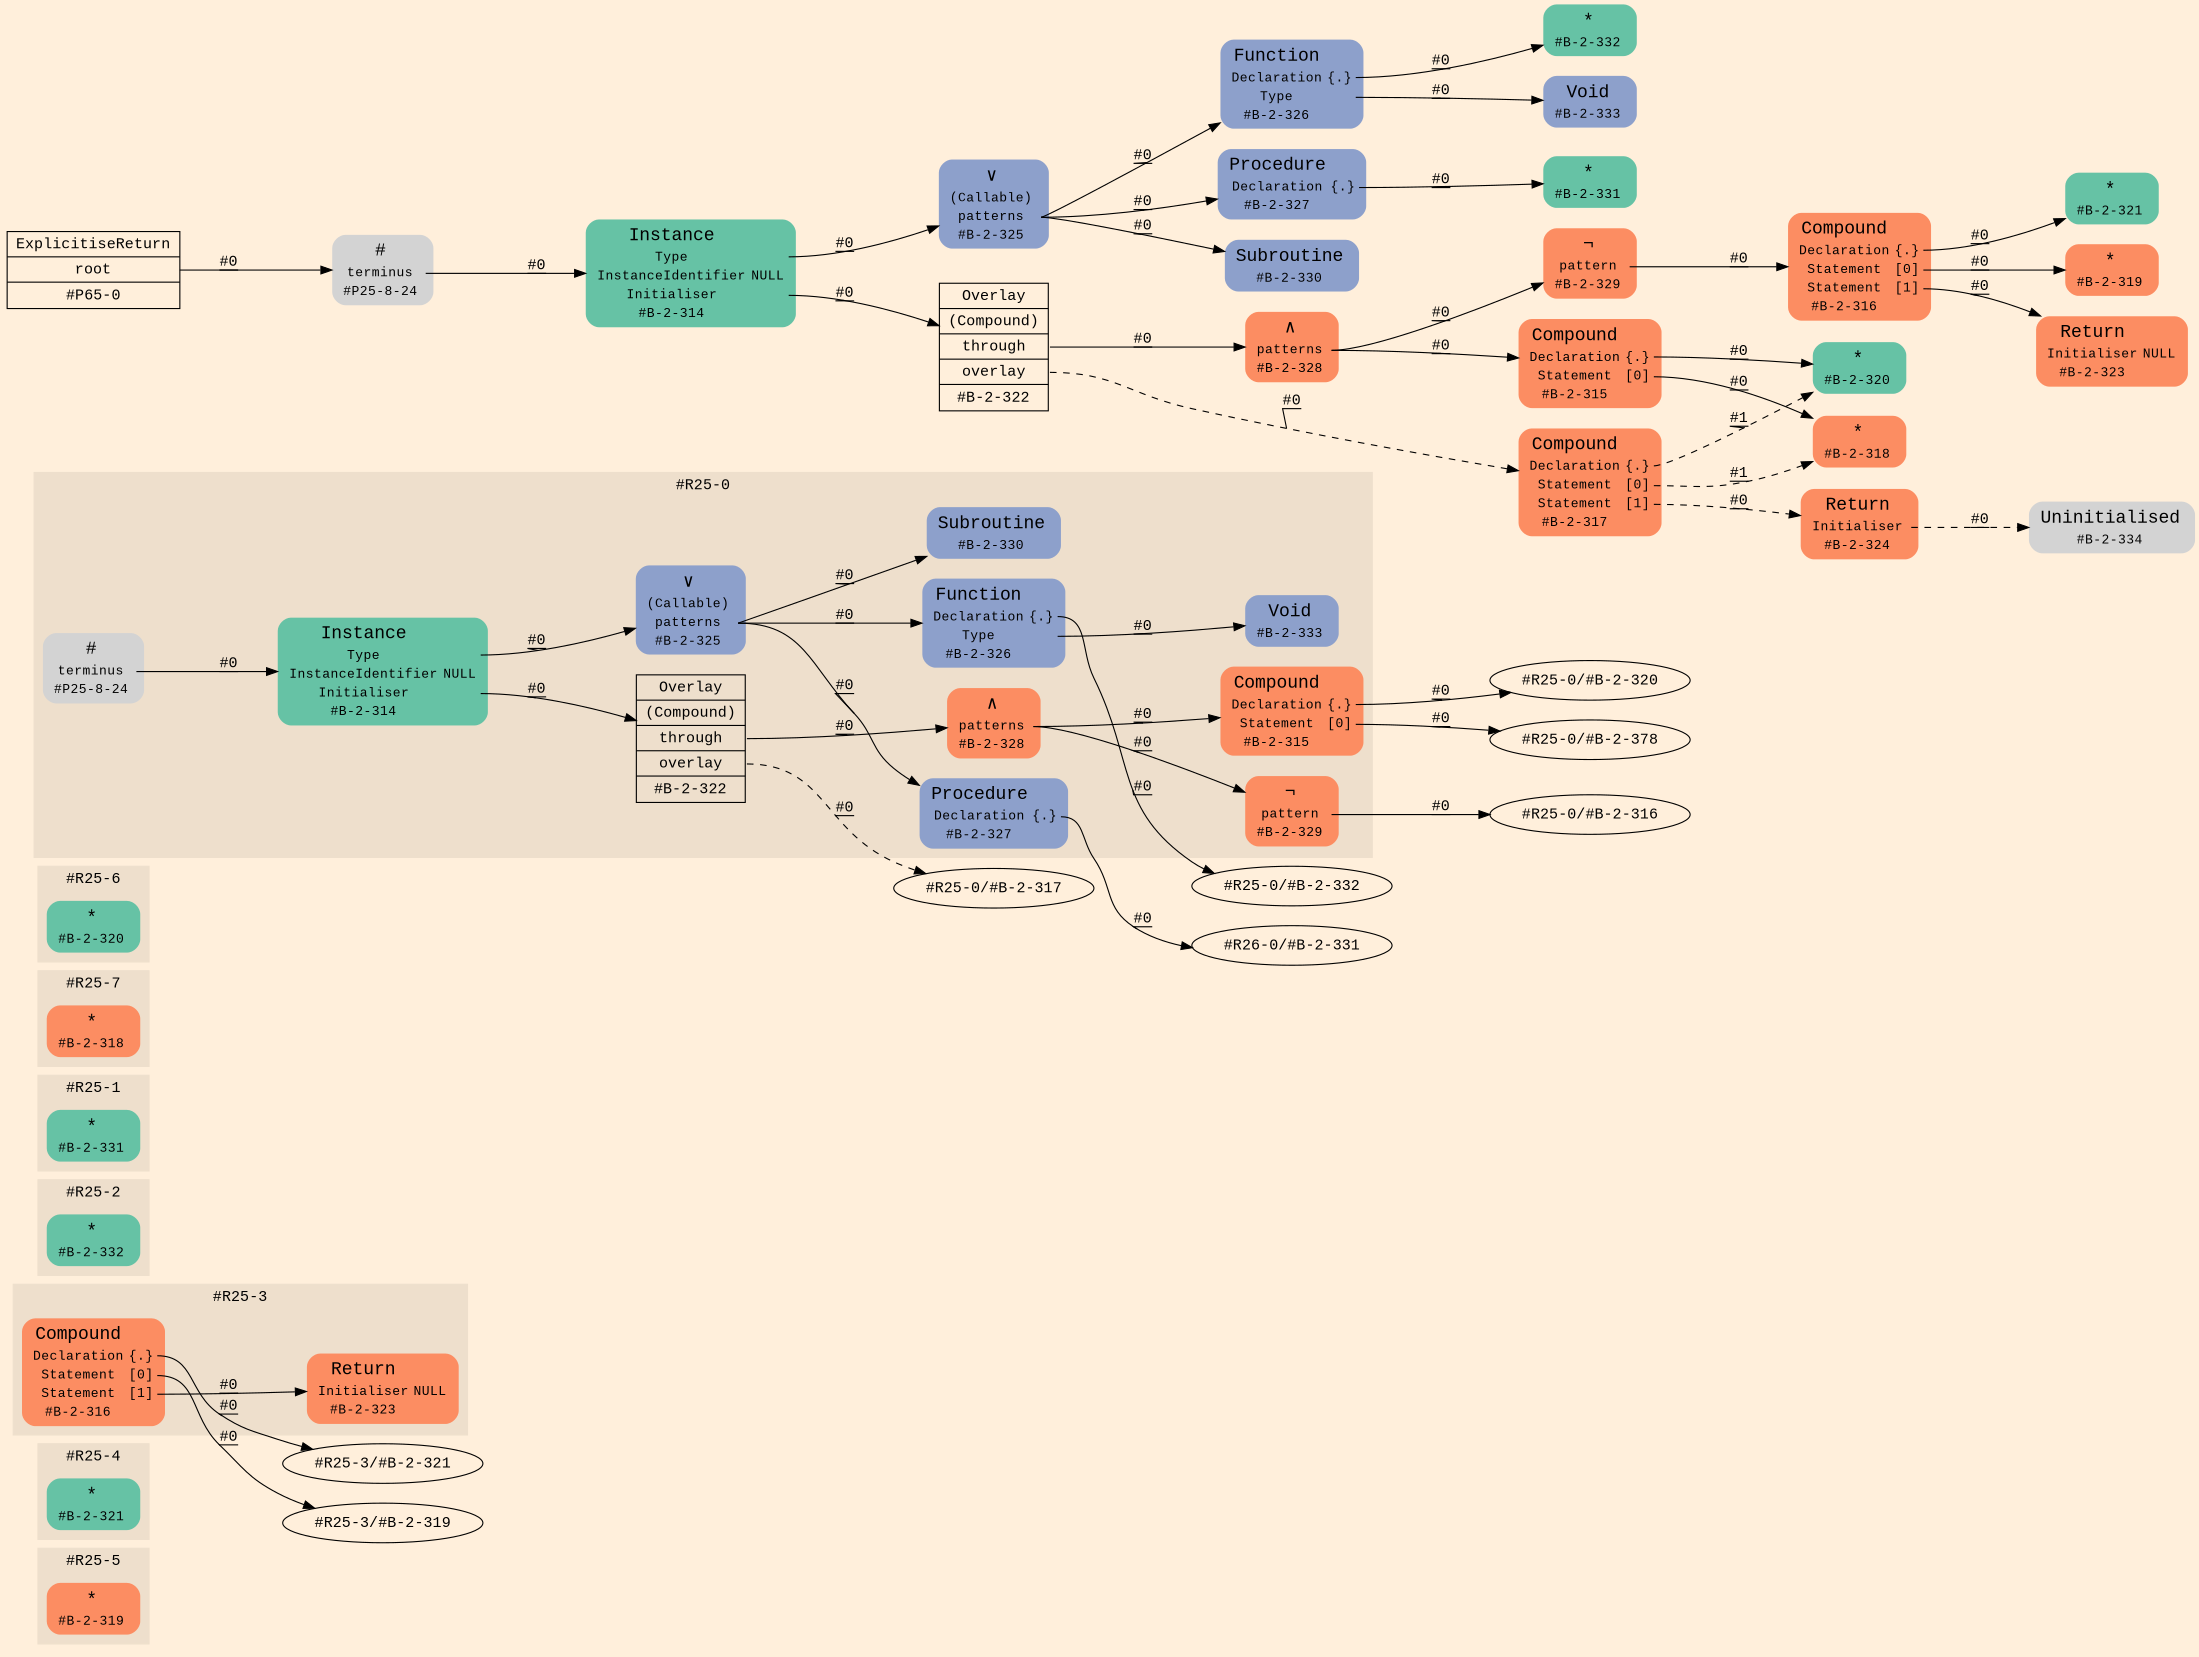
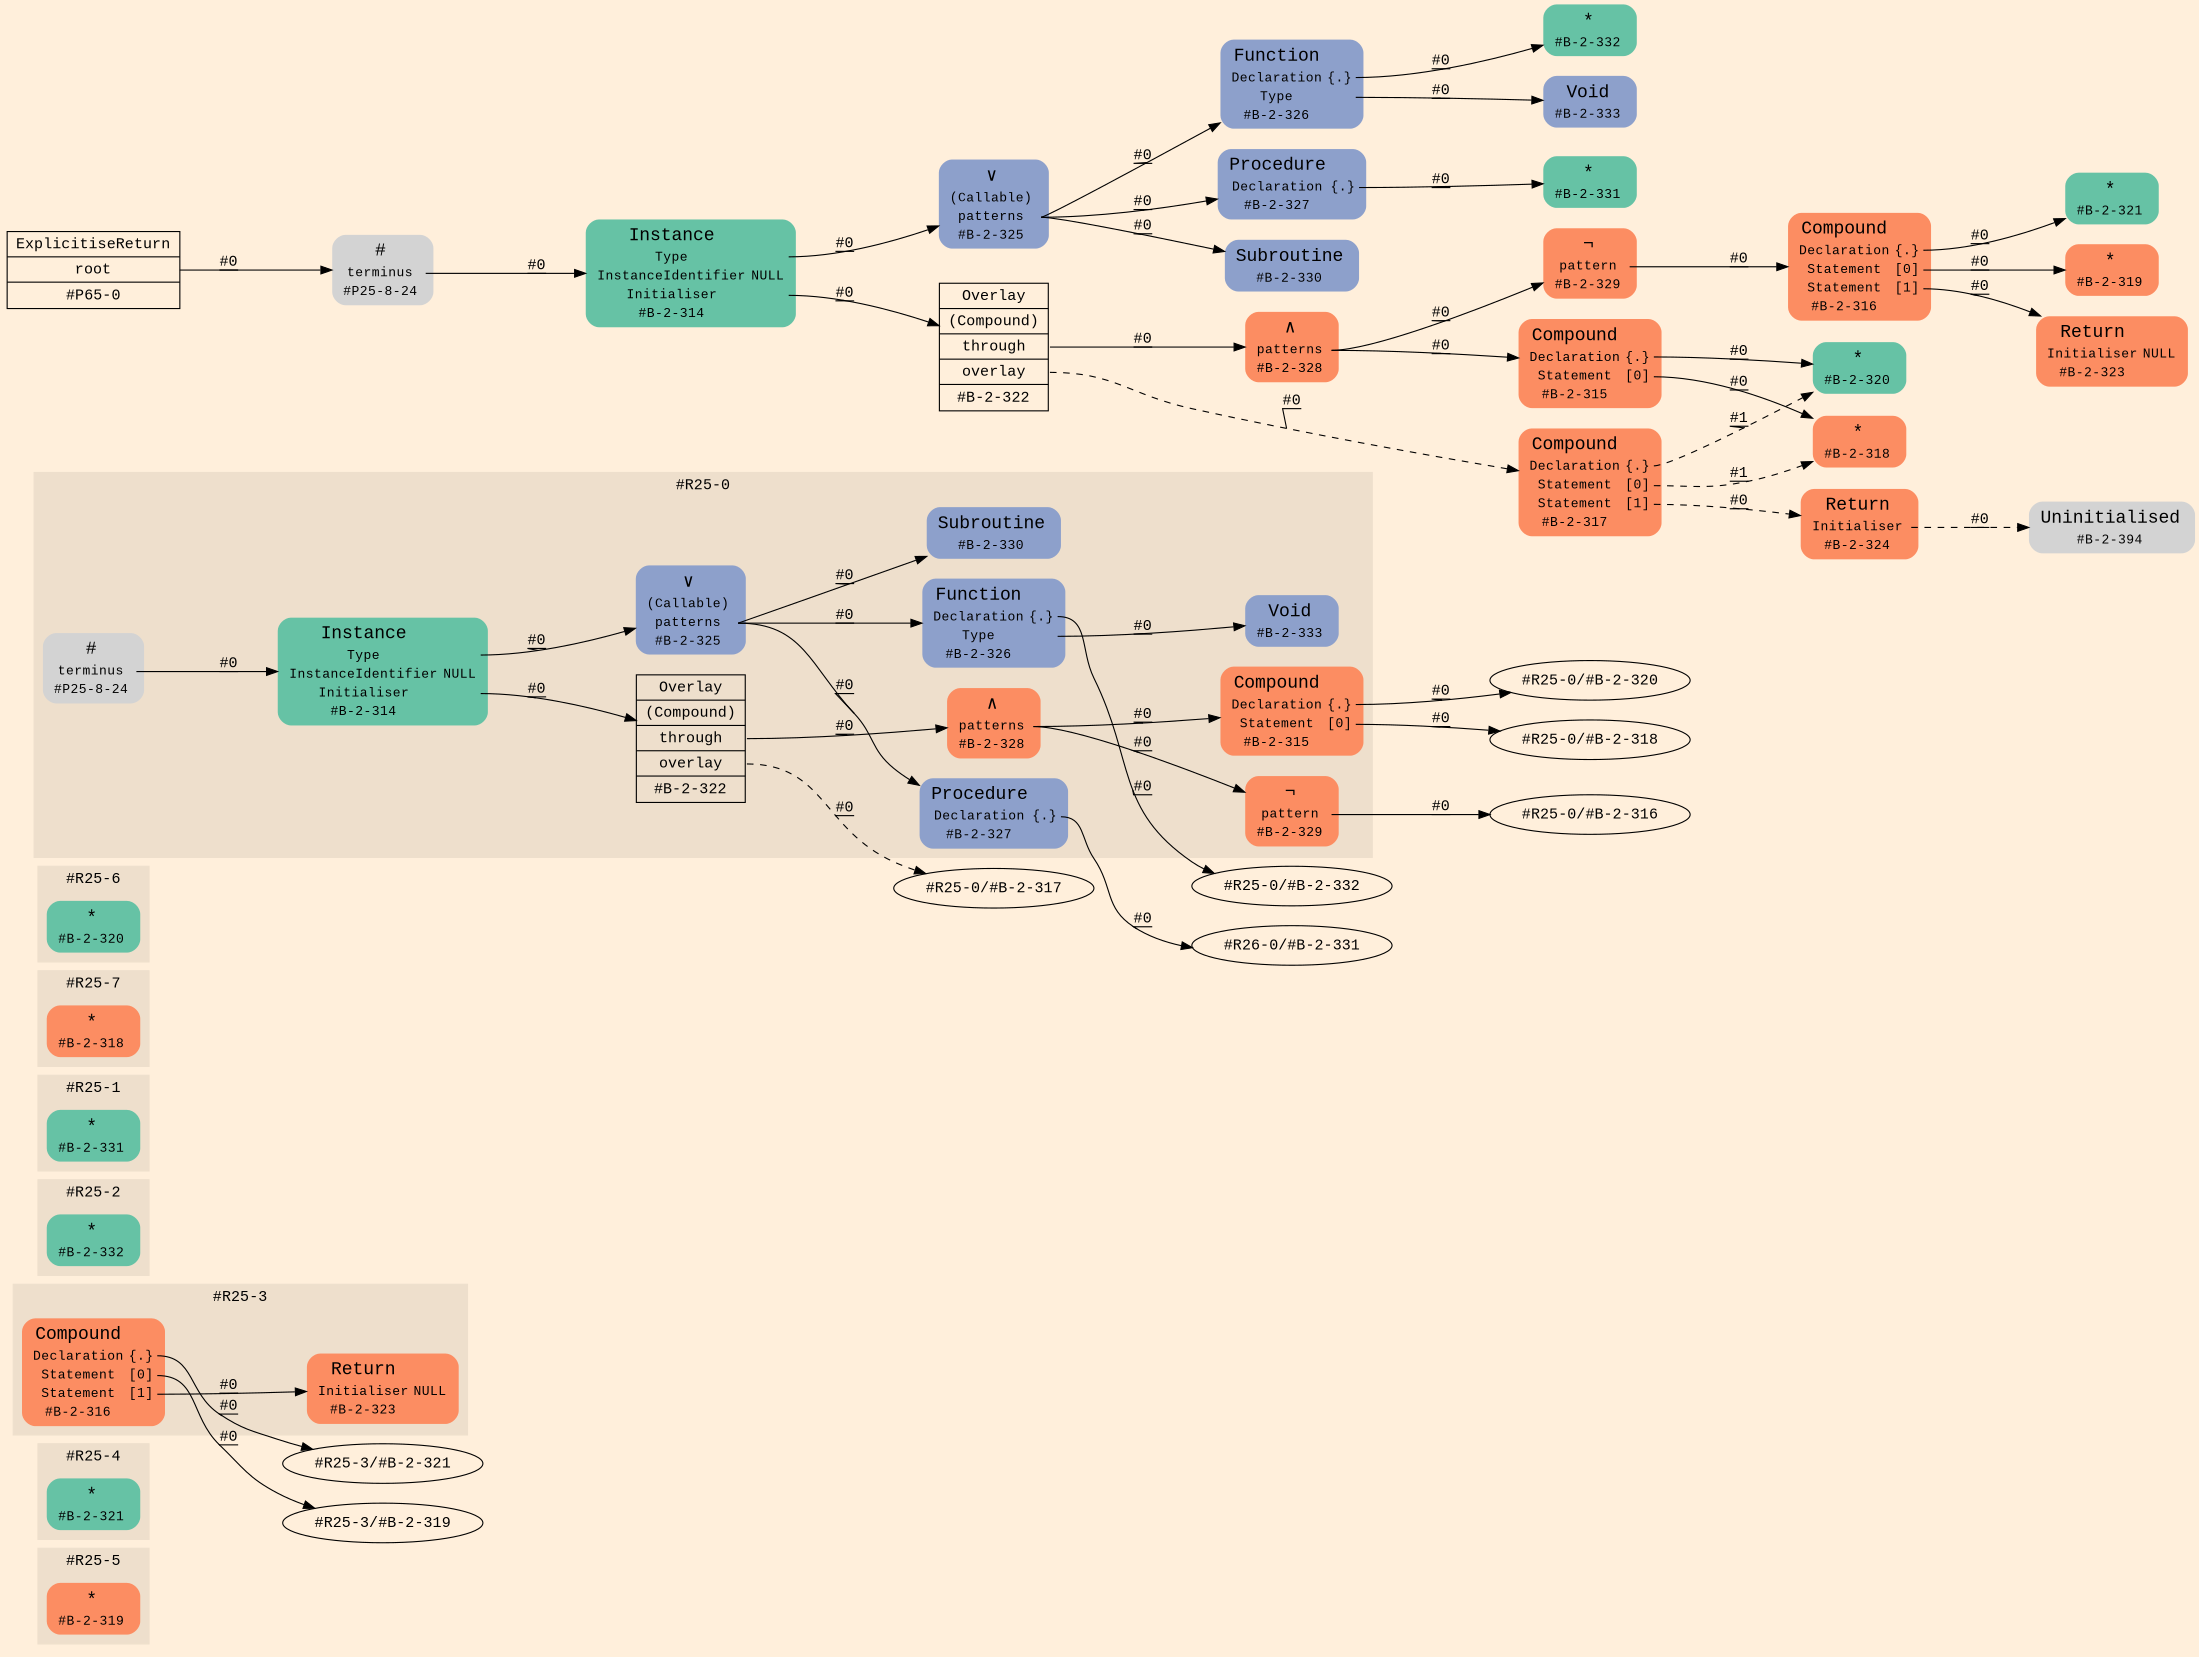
(2110, 540) -> (2110, 540)
(1590, 740) -> (1590, 740)
